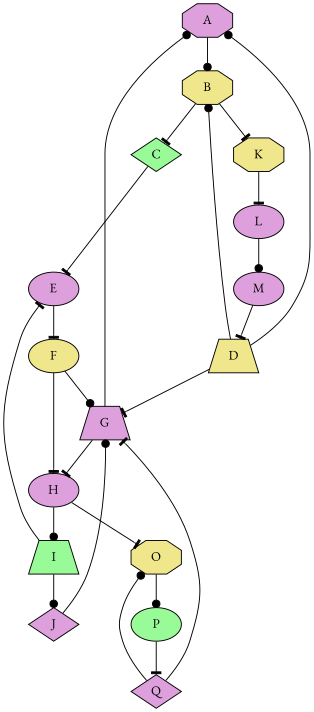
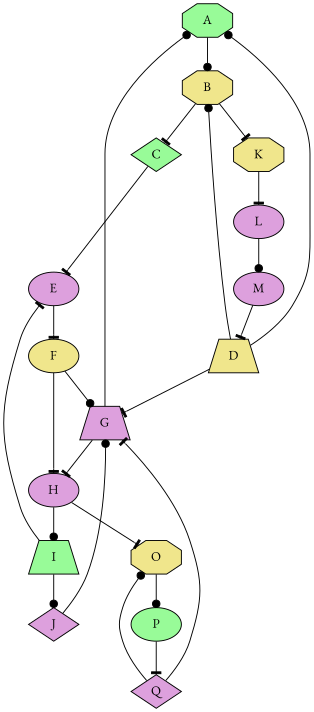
(207, 21) -> (207, 21)
